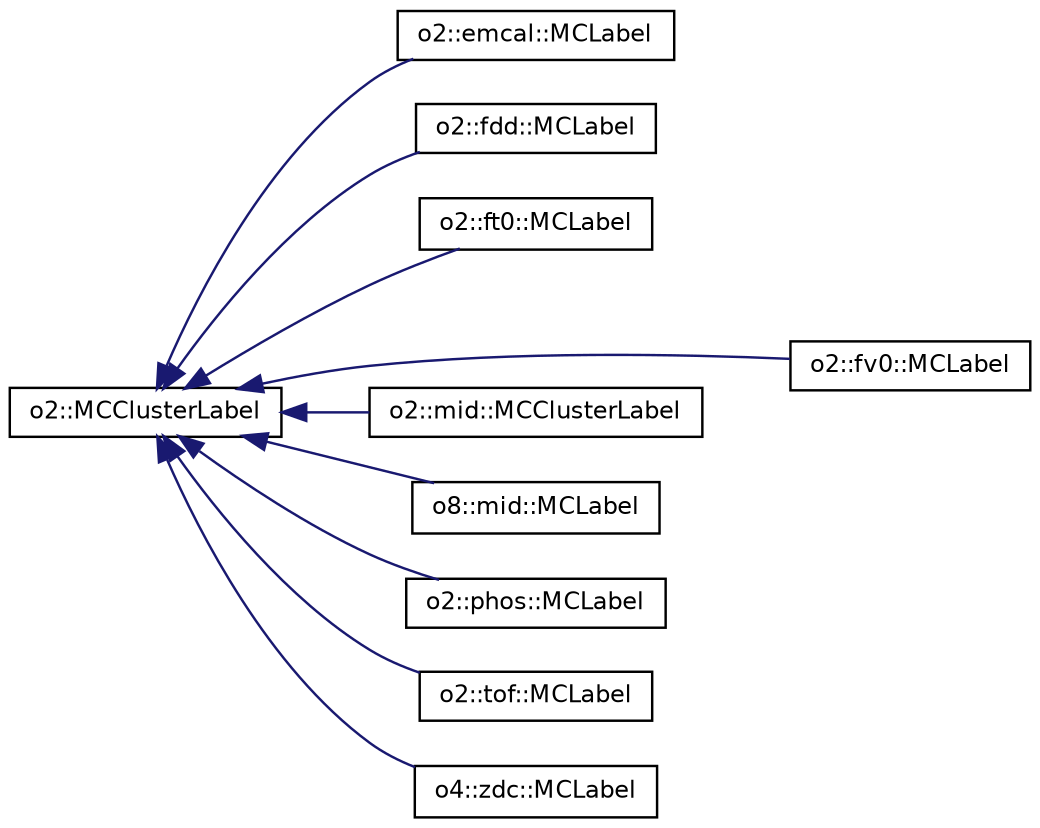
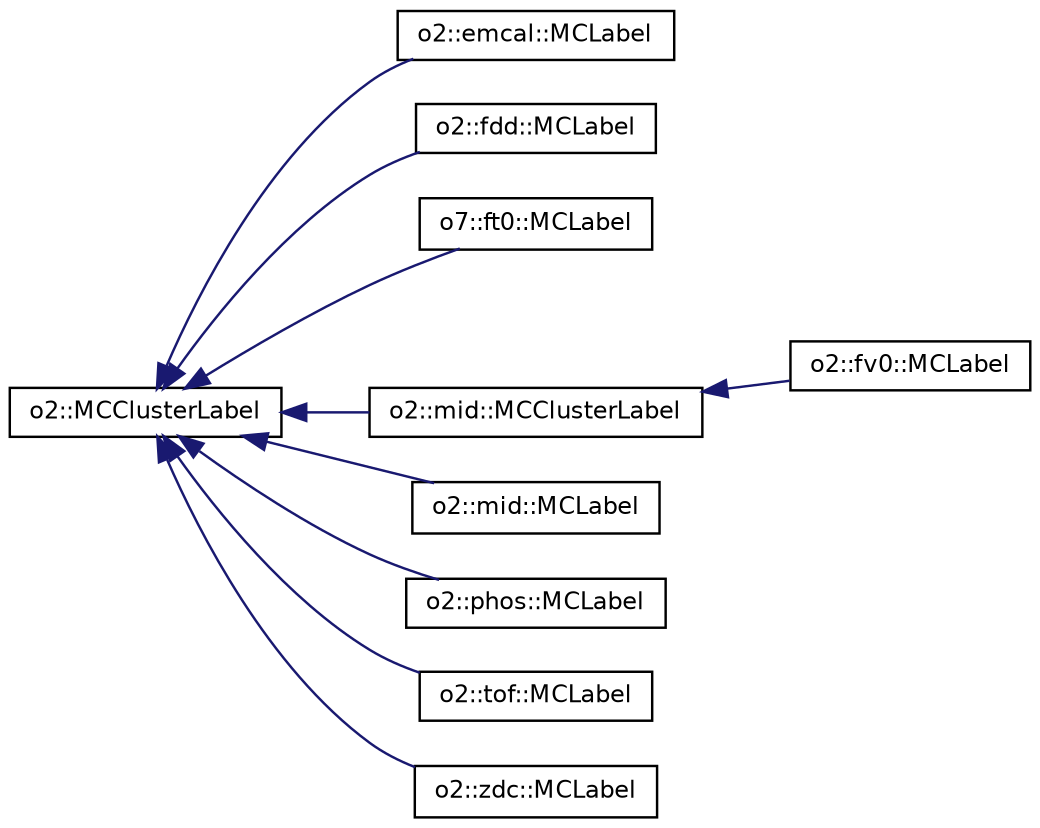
(536, 224) -> (536, 224)
(525, 356) -> (759, 385)
(536, 508) -> (536, 508)
(536, 792) -> (536, 792)
